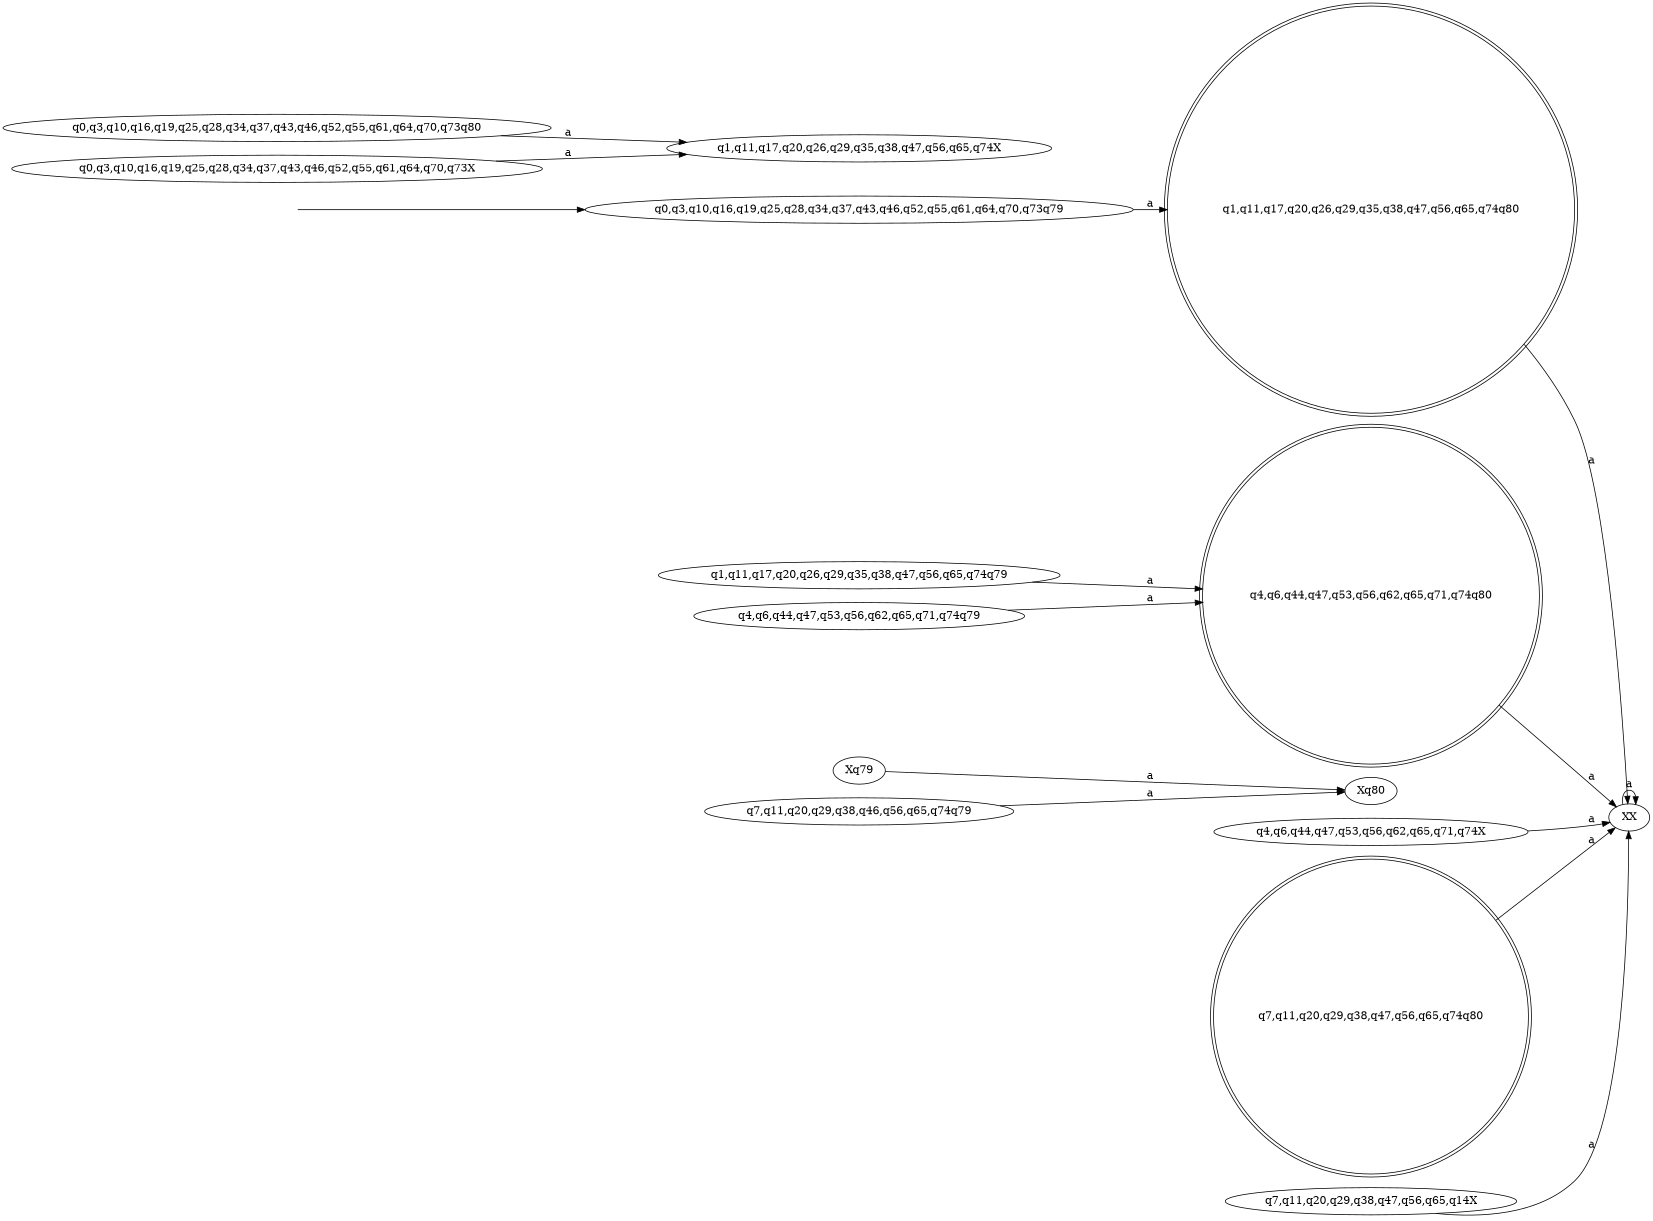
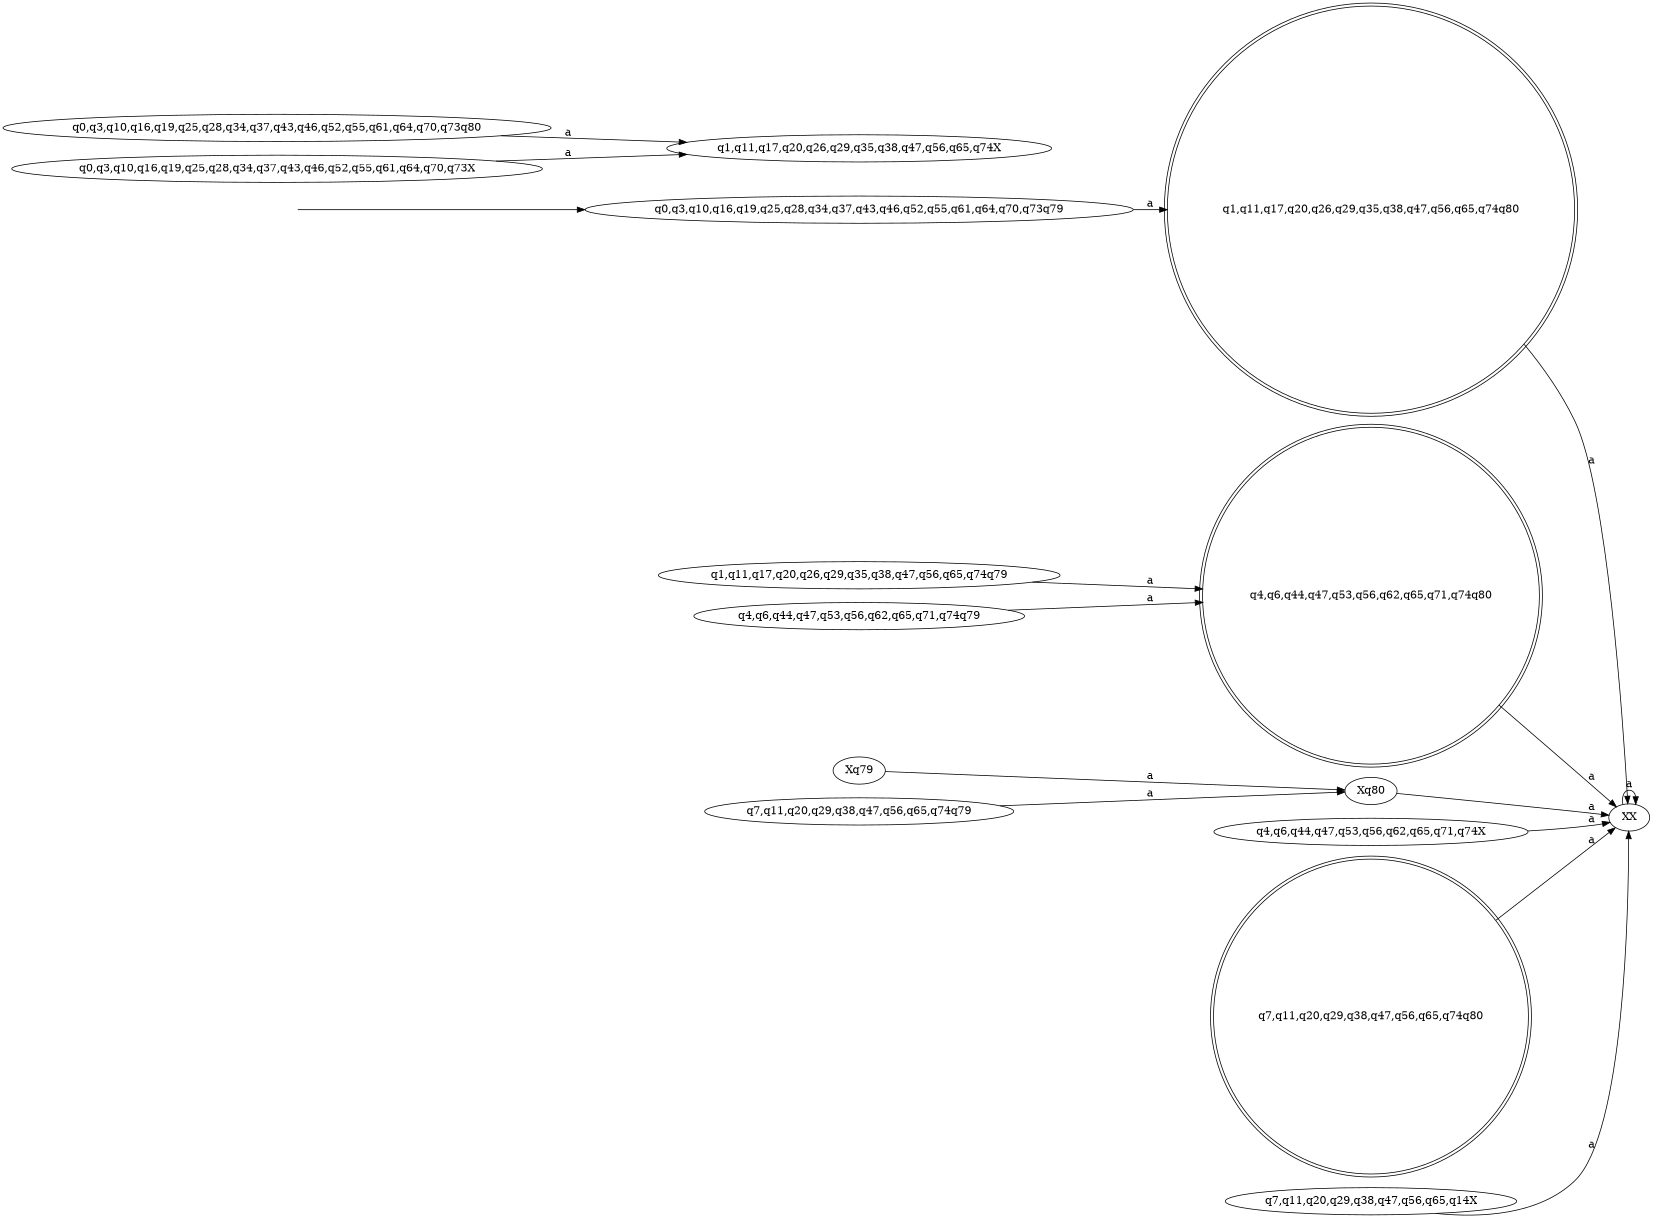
none -> (1499, 804)
(859, 811) -> (859, 811)
